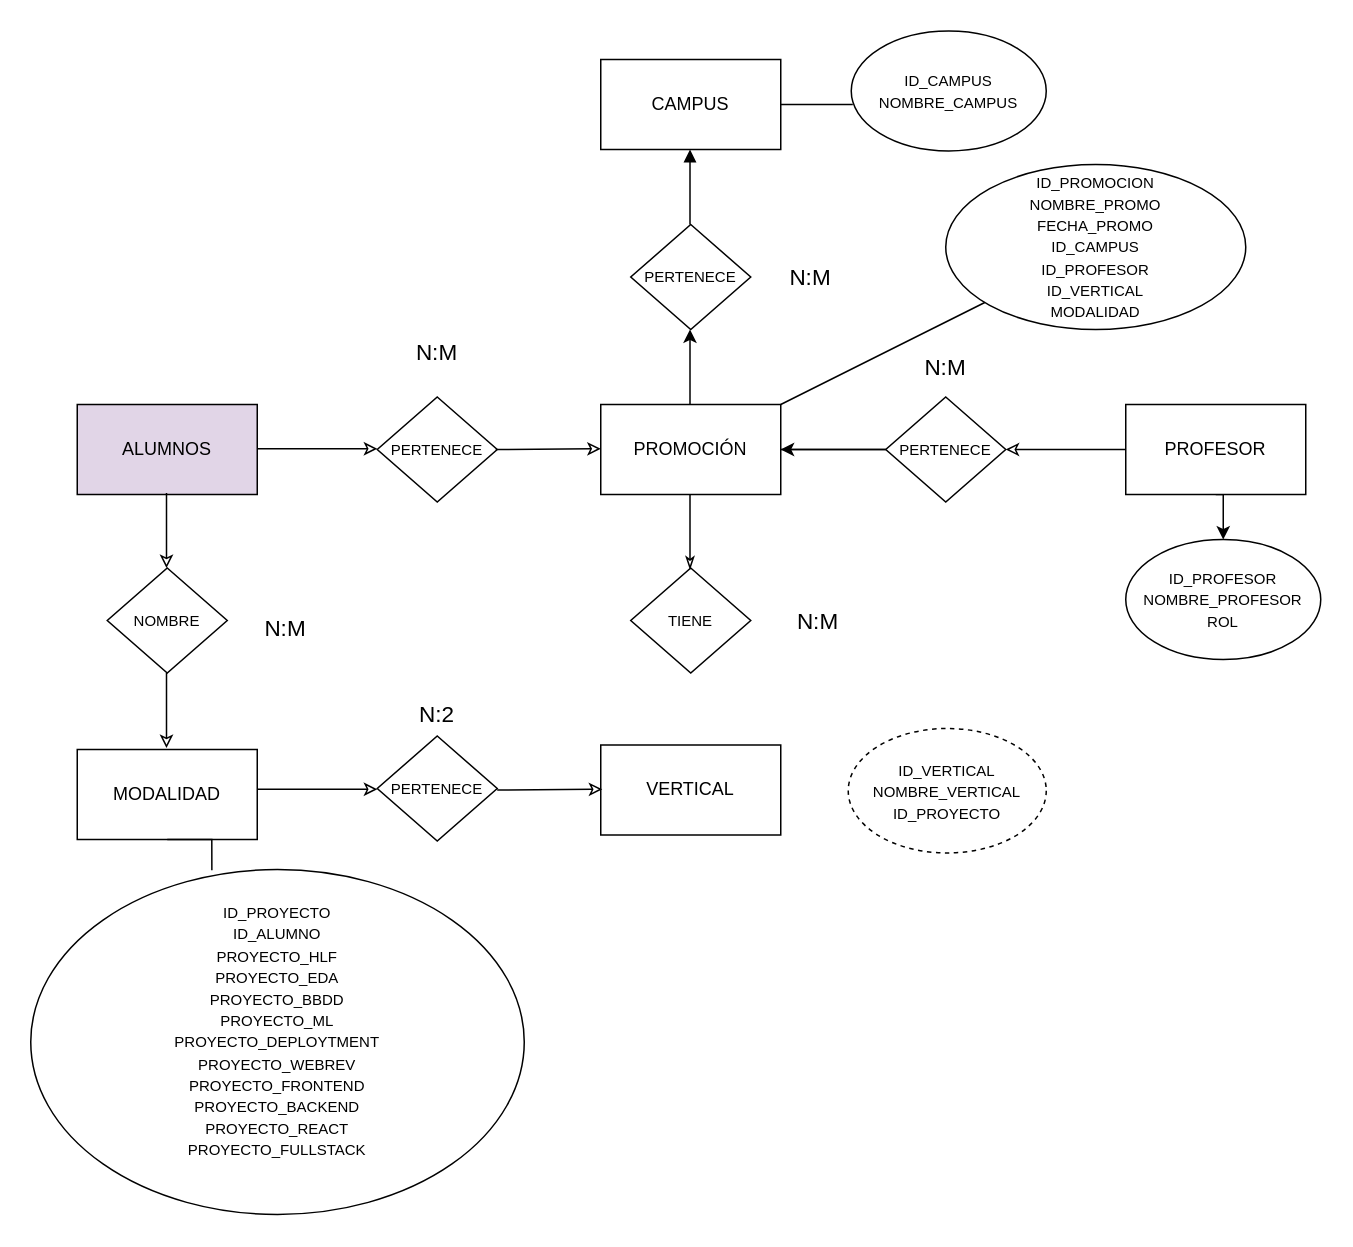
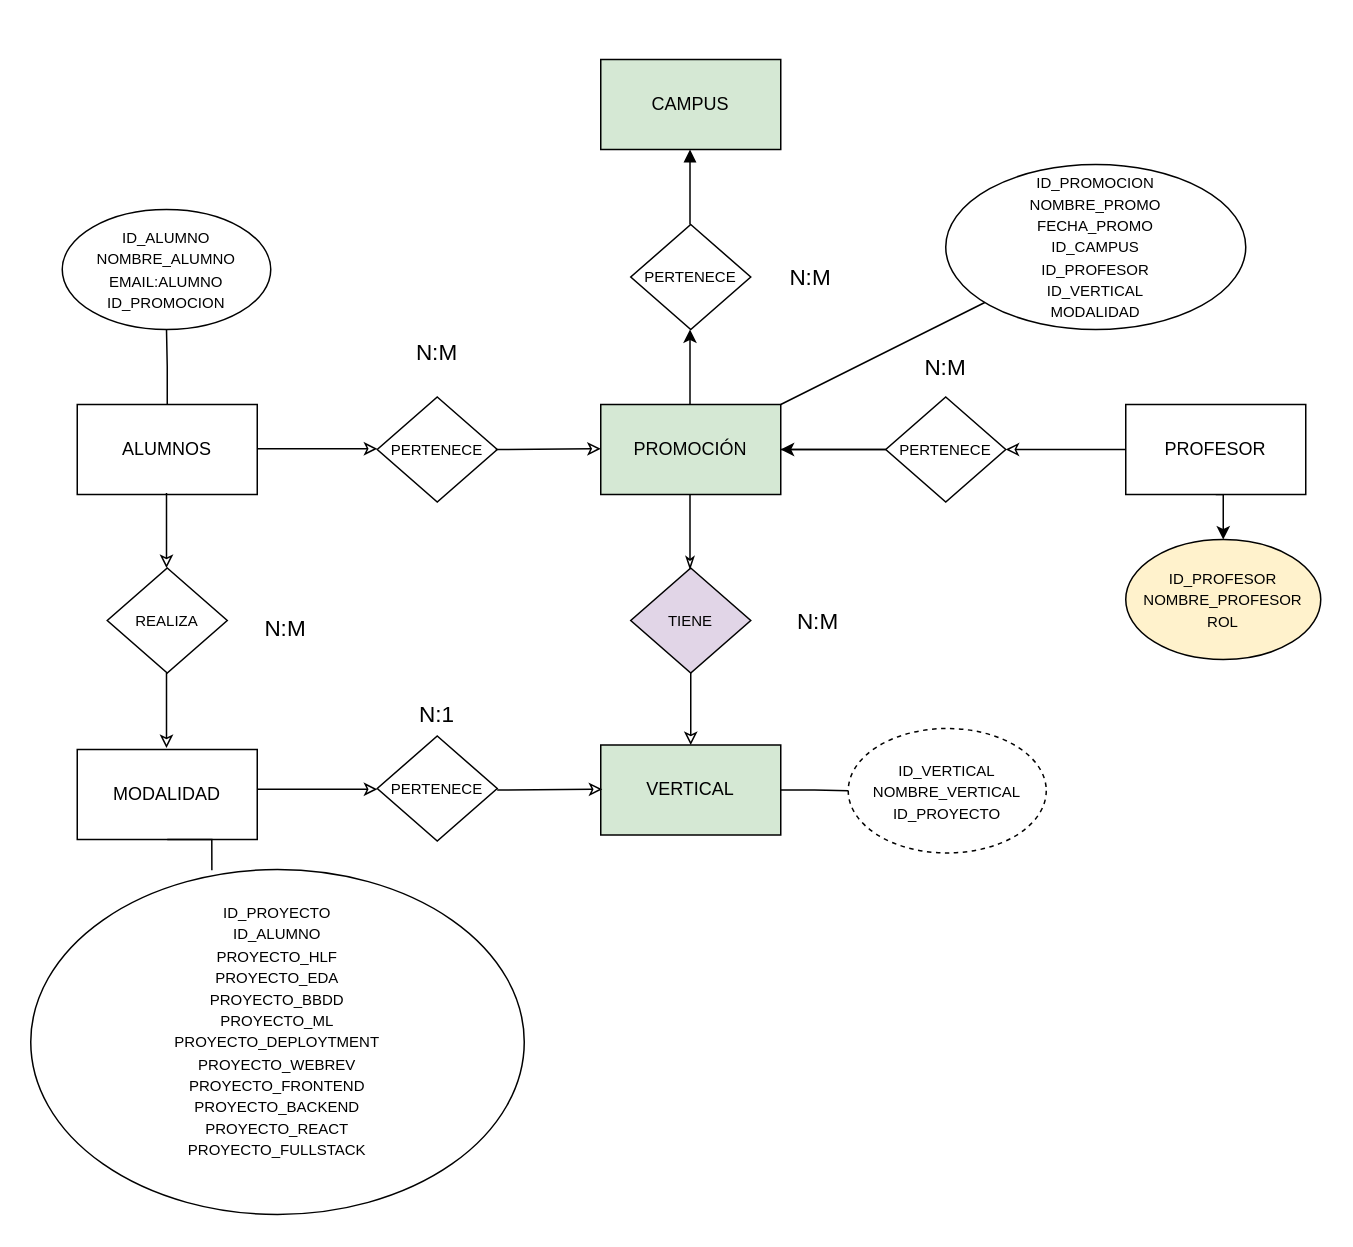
(949, 91) -> none
(691, 104) -> (691, 104)
(817, 104) -> none
none -> (167, 269)
none -> (167, 367)
(167, 449) -> (167, 449)
(691, 449) -> (691, 449)
(1223, 599) -> (1223, 599)
(167, 620) -> (167, 620)
(691, 620) -> (691, 620)
none -> (691, 704)
(437, 713) -> (437, 713)
(691, 790) -> (691, 790)
none -> (815, 790)
